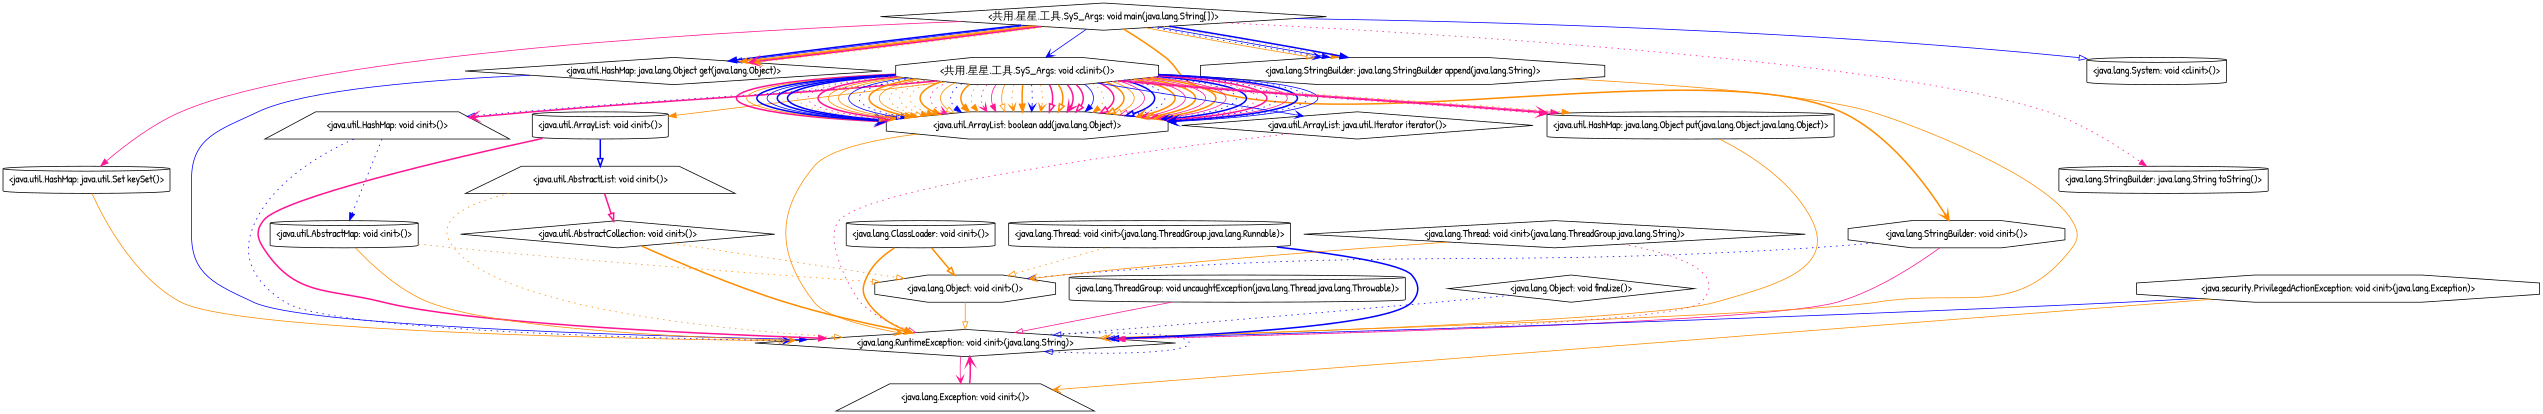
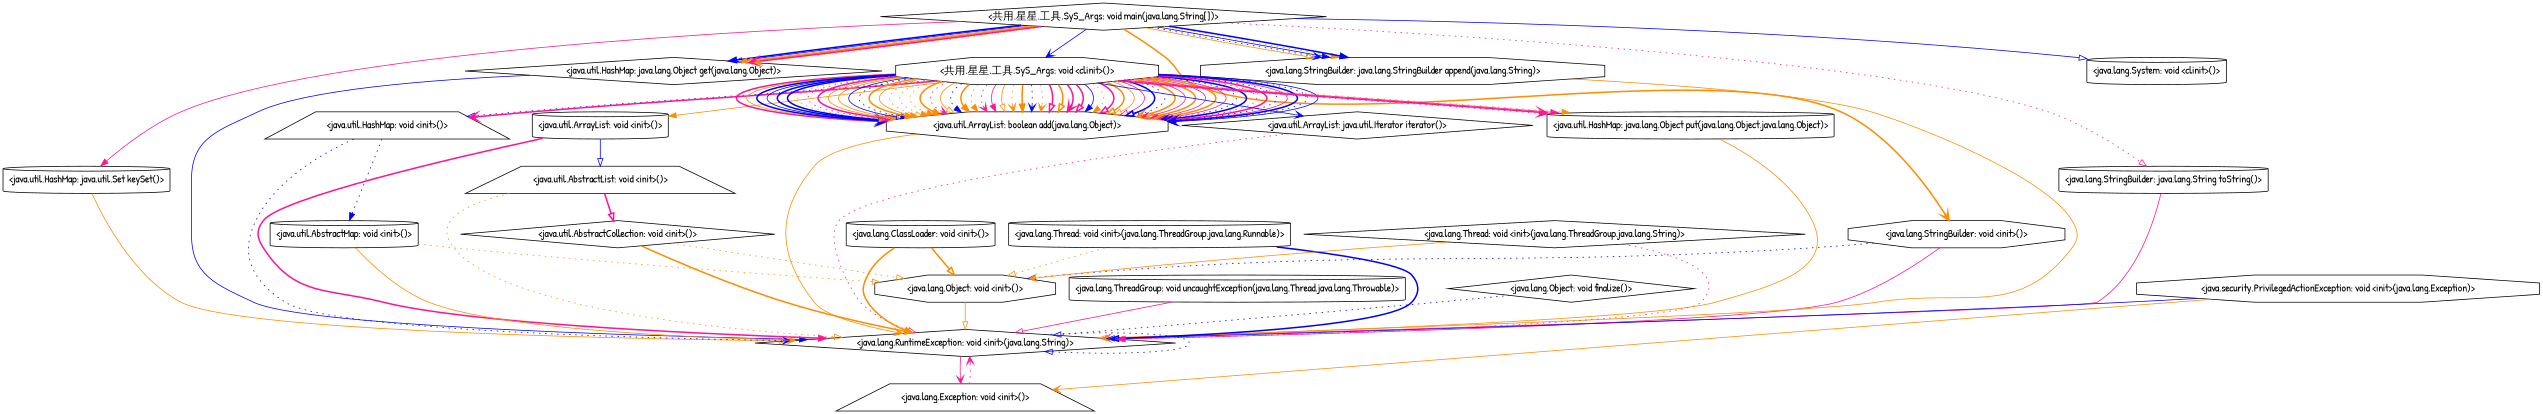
(1691, 55) -> (1691, 55)
(600, 149) -> (600, 149)
none -> (1668, 321)
(970, 374) -> (970, 374)
